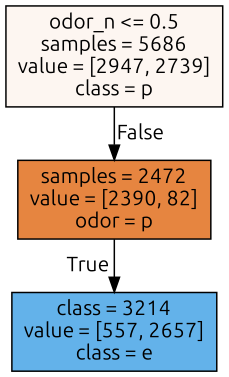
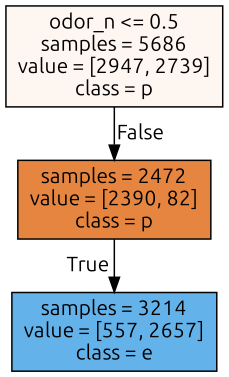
(114, 200) -> (114, 200)
(114, 332) -> (114, 332)
